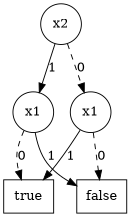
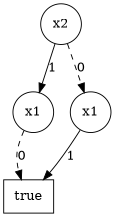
(102, 196) -> none
